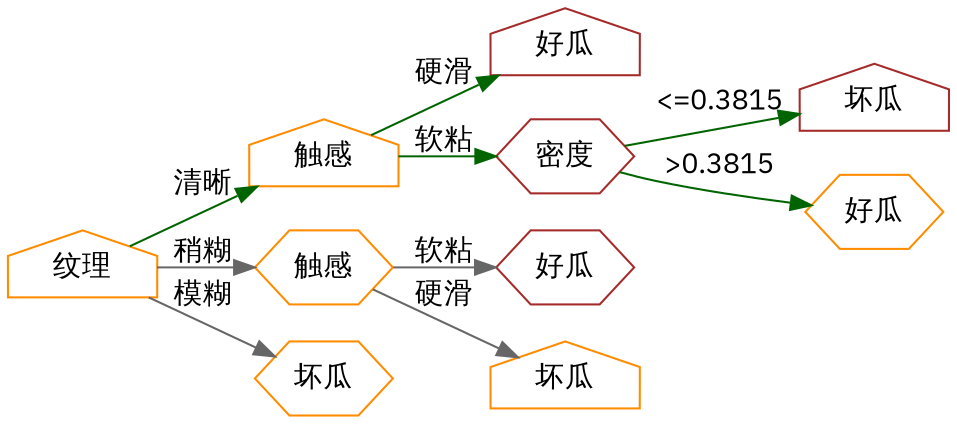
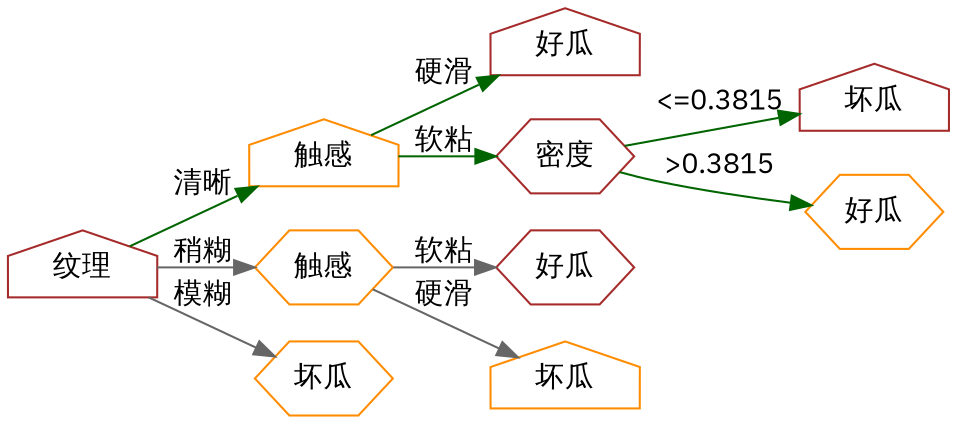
(83, 267) -> (83, 267)
